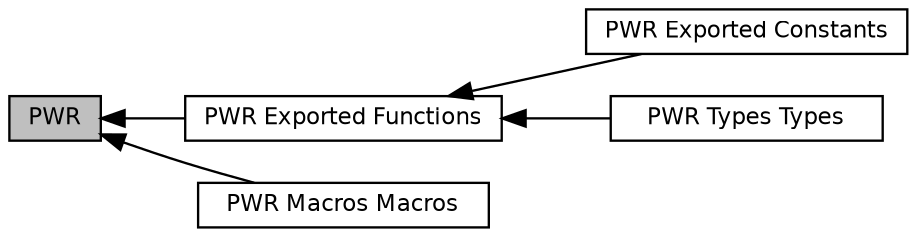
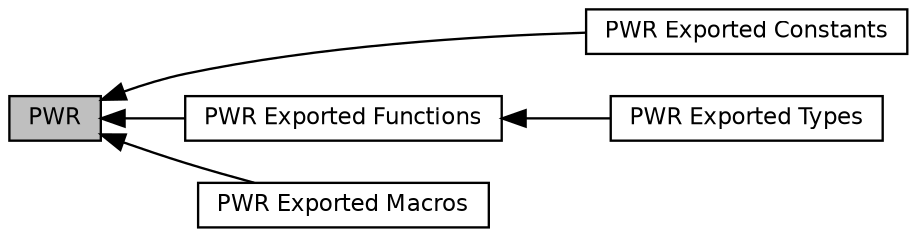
(557, 72) -> (353, 48)
(747, 118) -> (747, 118)
(343, 205) -> (343, 205)
